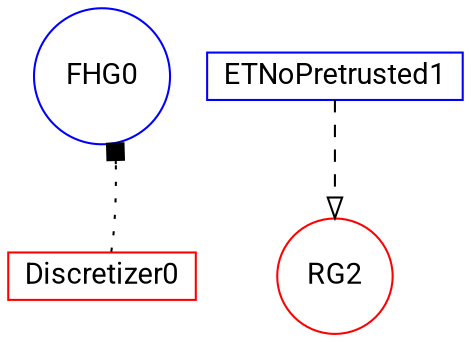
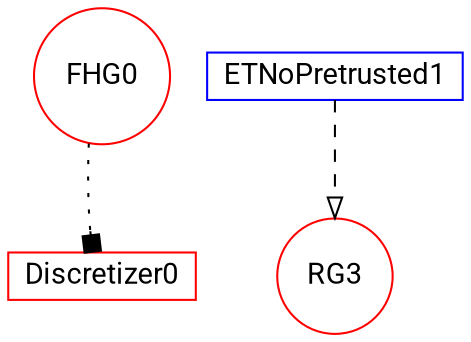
(102, 76) -> (102, 76)
(115, 208) -> (88, 187)
(335, 276) -> (335, 276)
